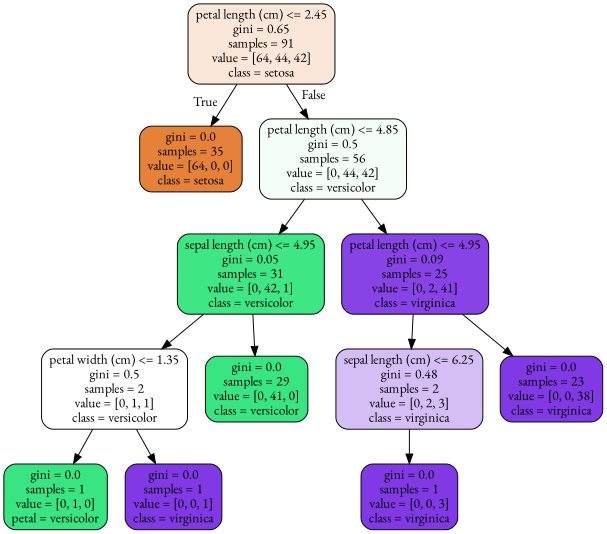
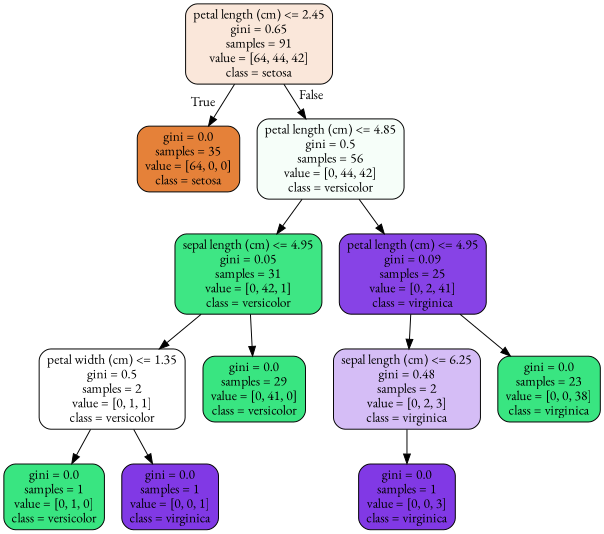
(551, 389) -> (549, 389)
(56, 497) -> (54, 497)
